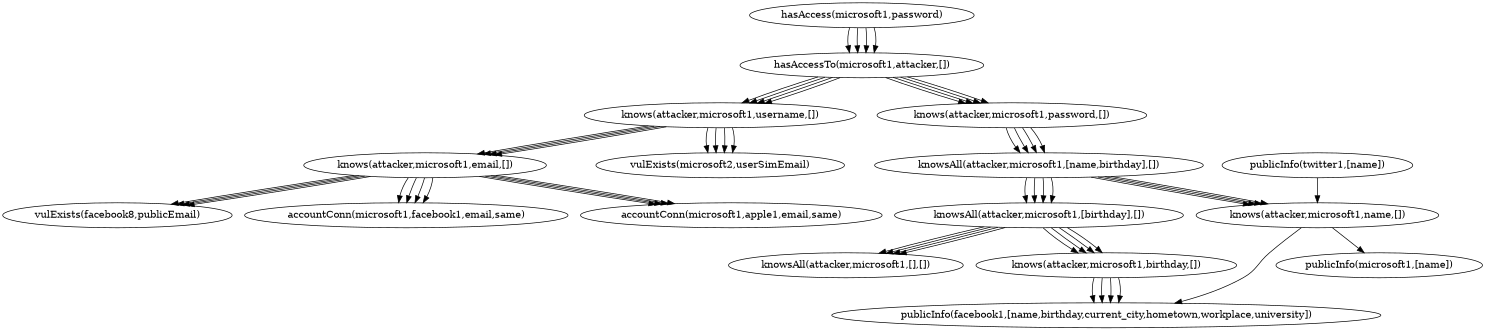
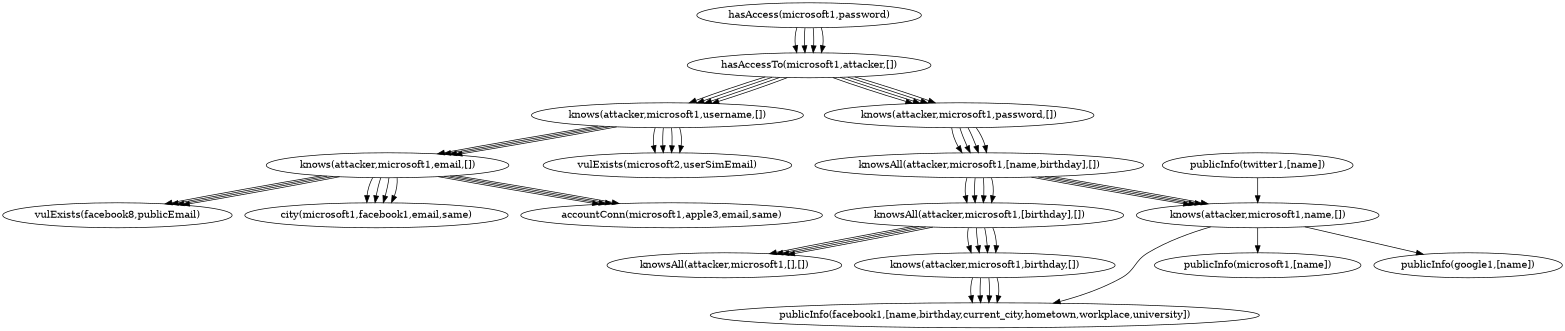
(406, 215) -> (376, 215)
(731, 215) -> (672, 215)
none -> (1468, 265)
